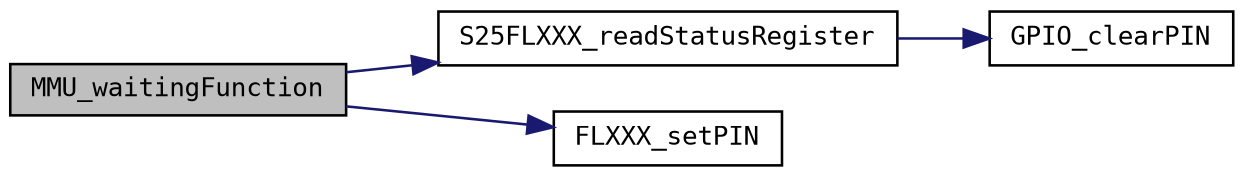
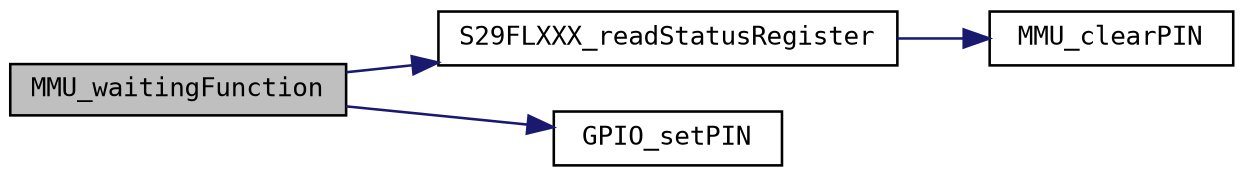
(668, 38) -> (668, 38)
(1111, 38) -> (1111, 38)
(668, 138) -> (668, 138)
